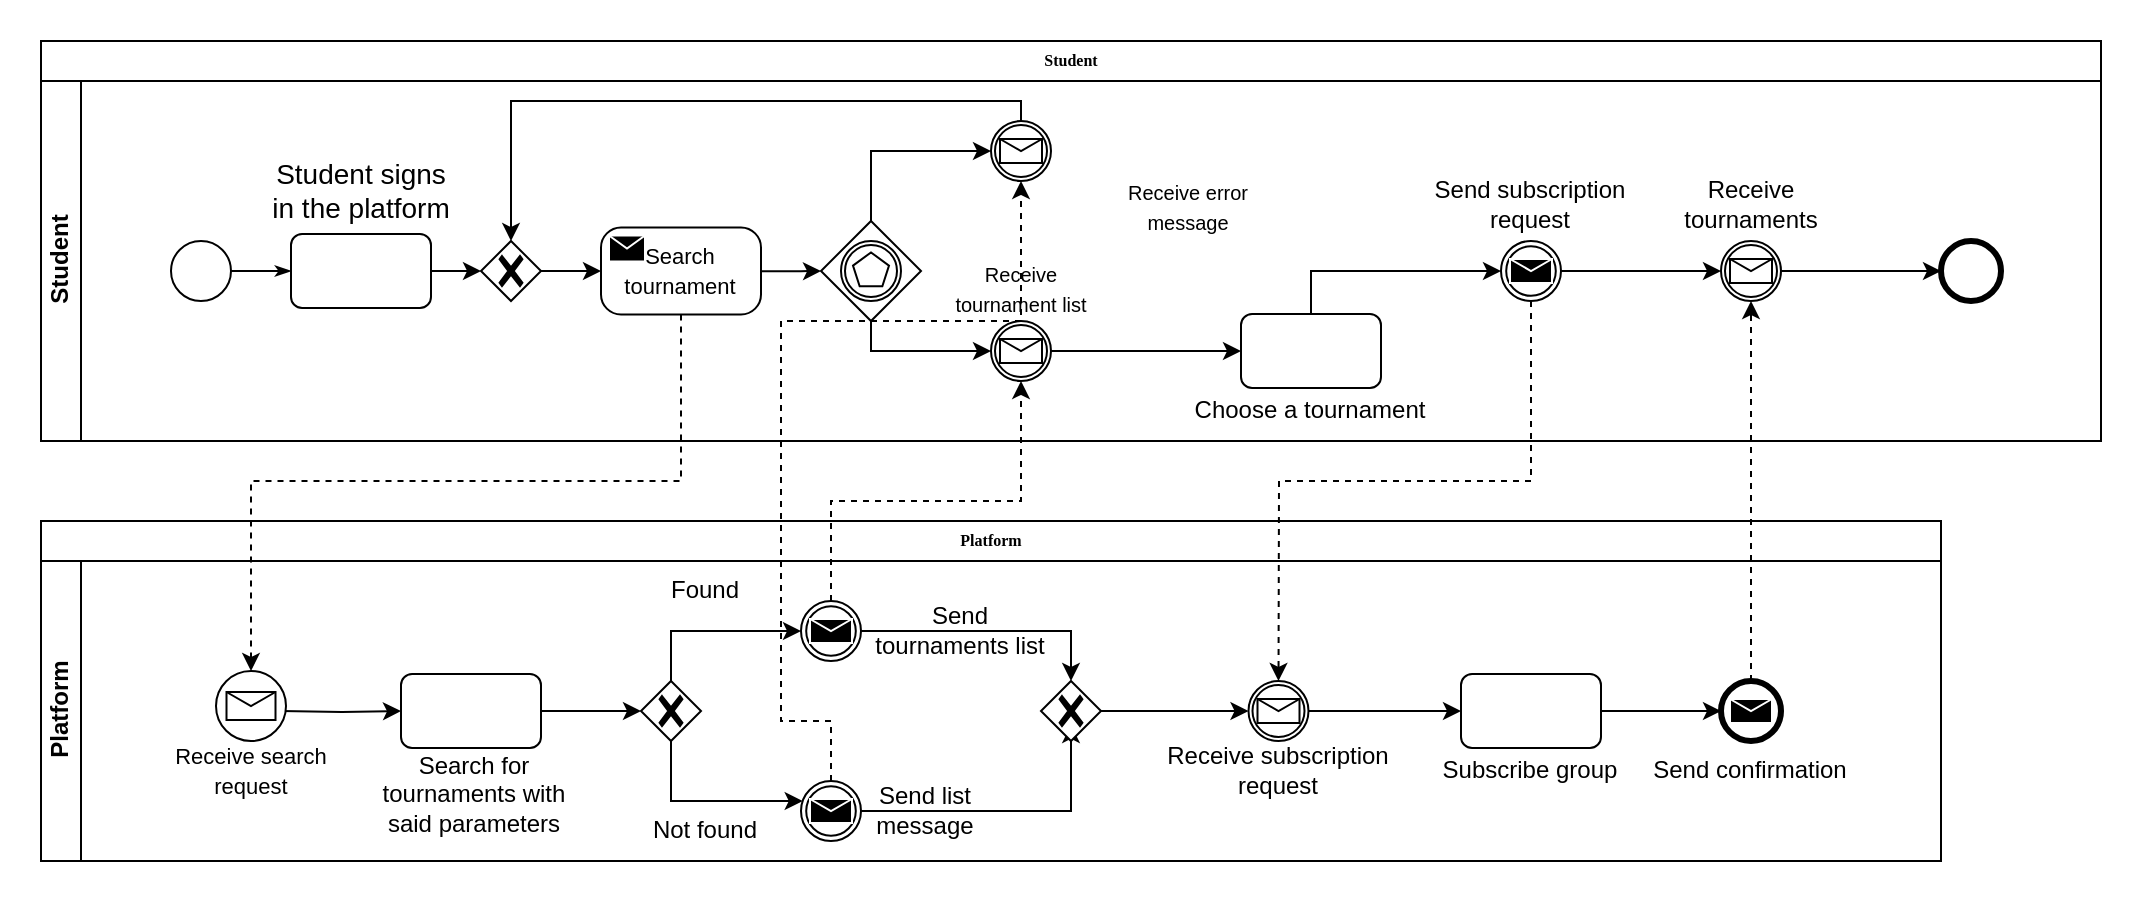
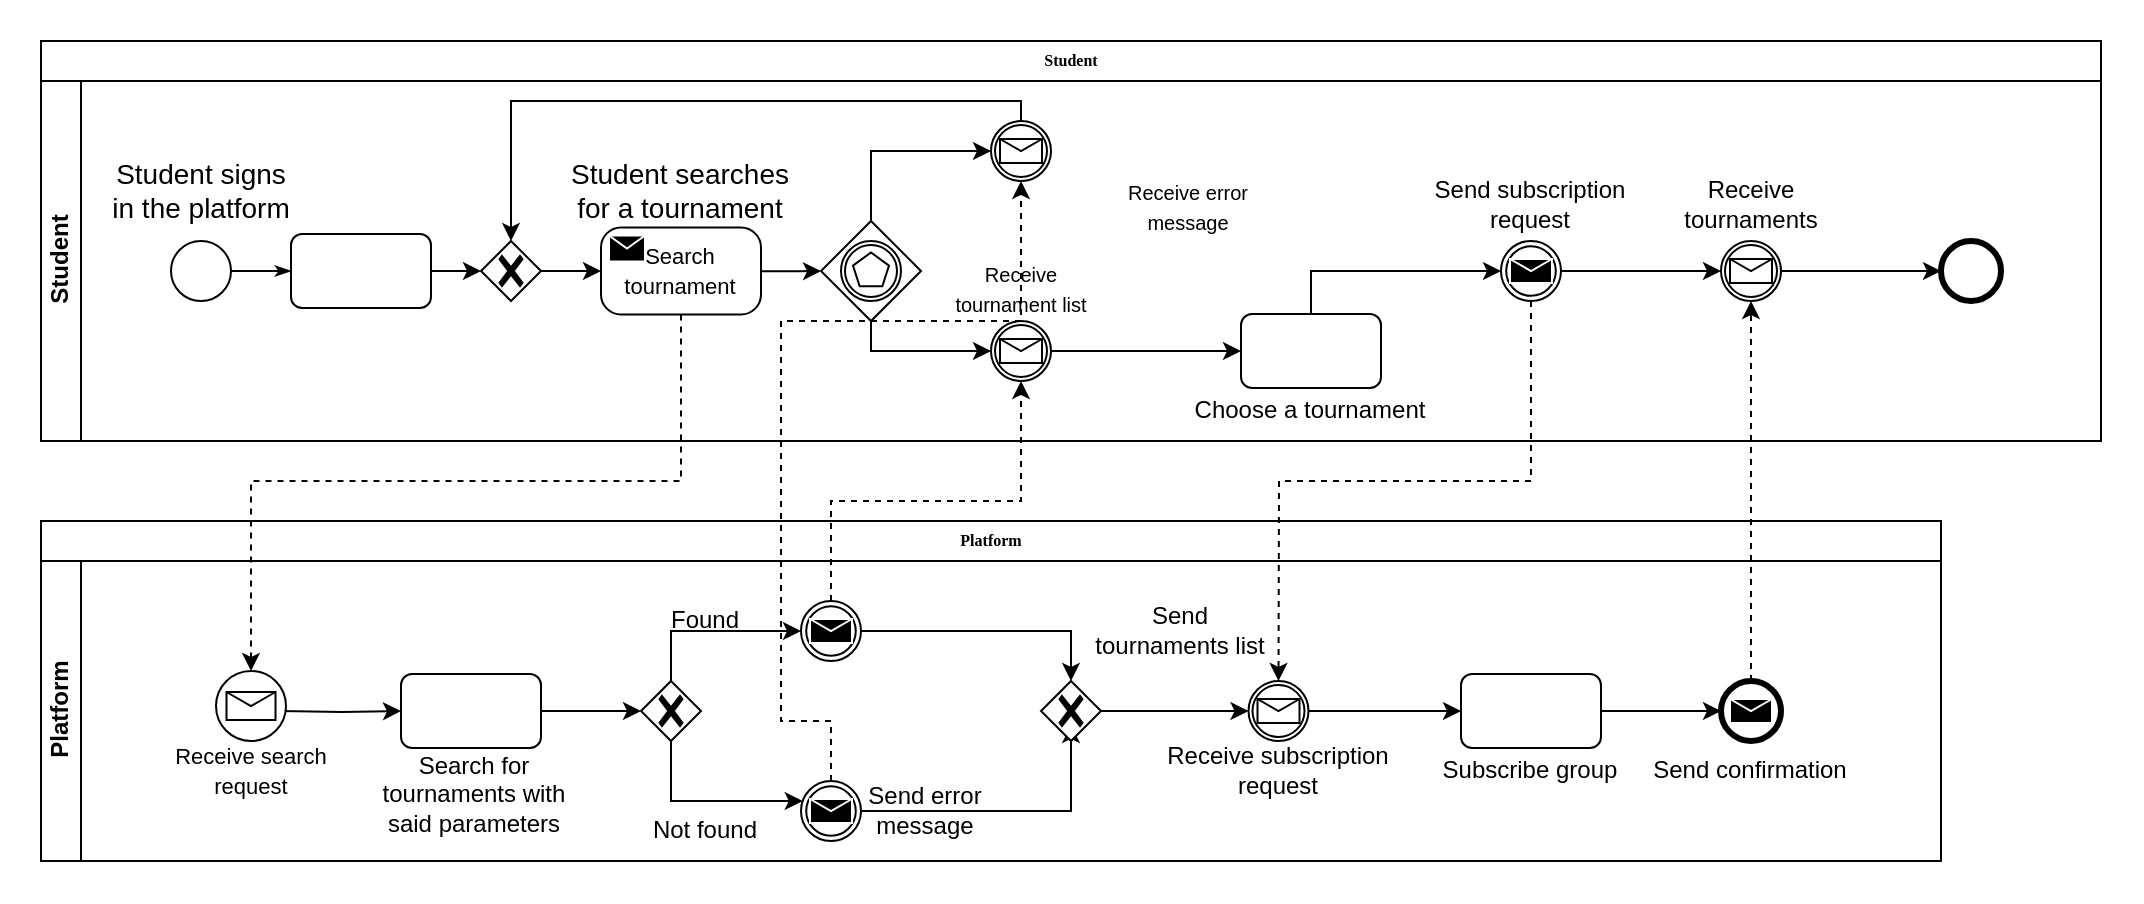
(361, 191) -> (201, 191)
none -> (681, 191)
(706, 591) -> (706, 621)
(961, 631) -> (1181, 631)
(926, 811) -> (926, 811)
